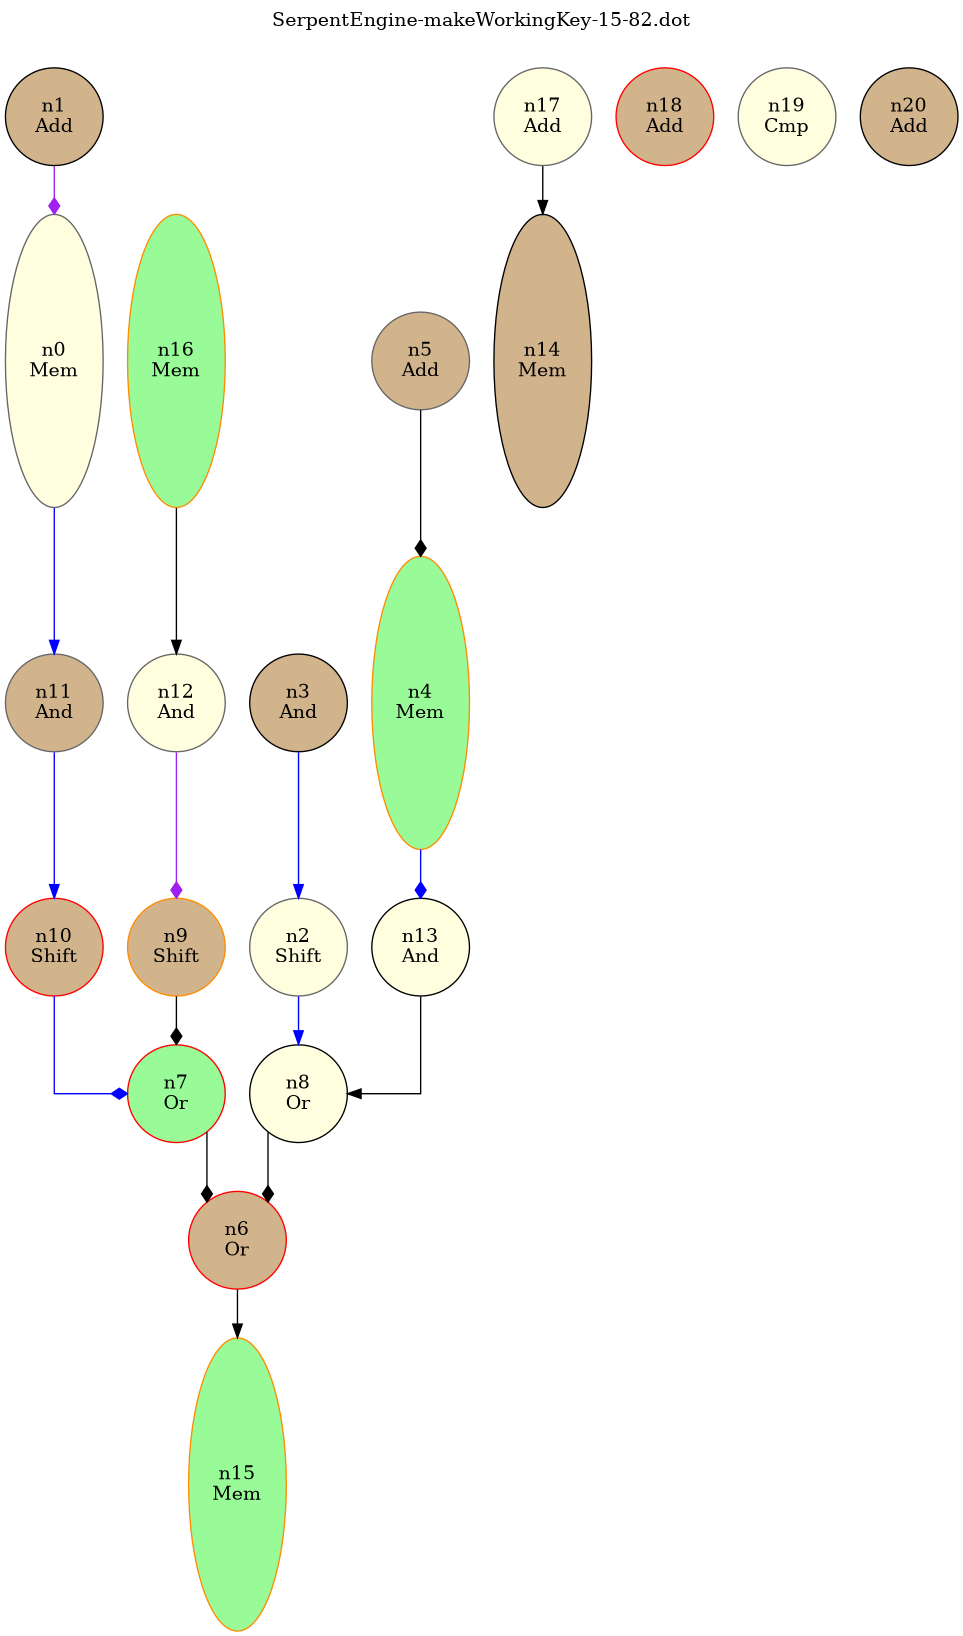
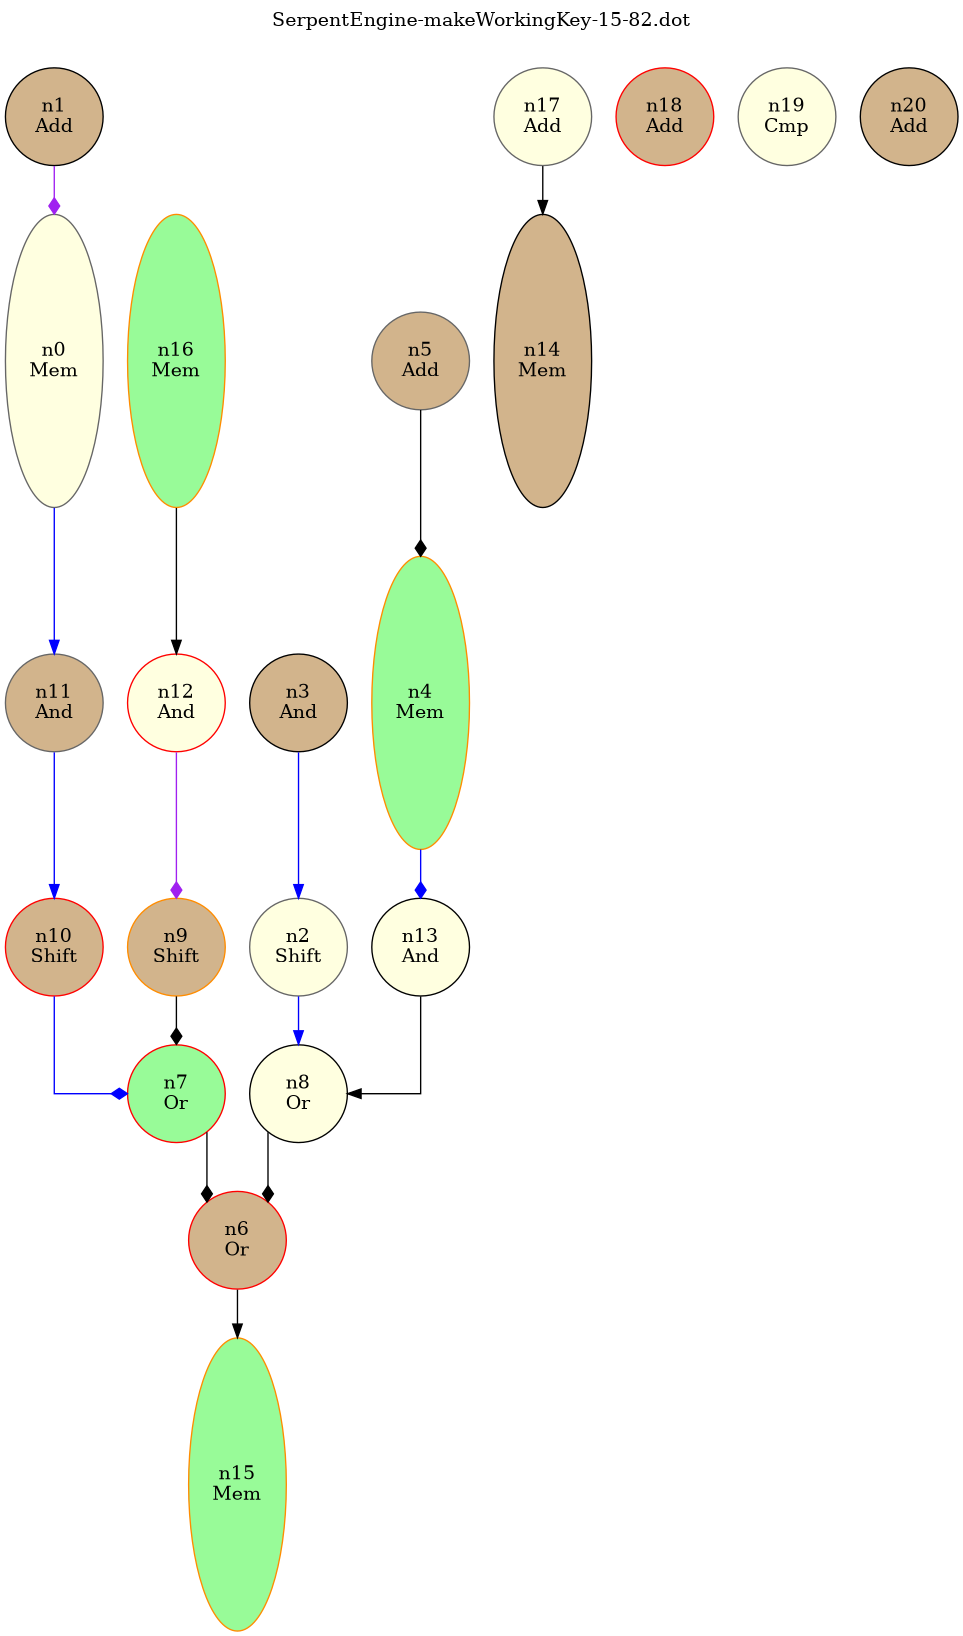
(176, 703) -> (176, 703)
